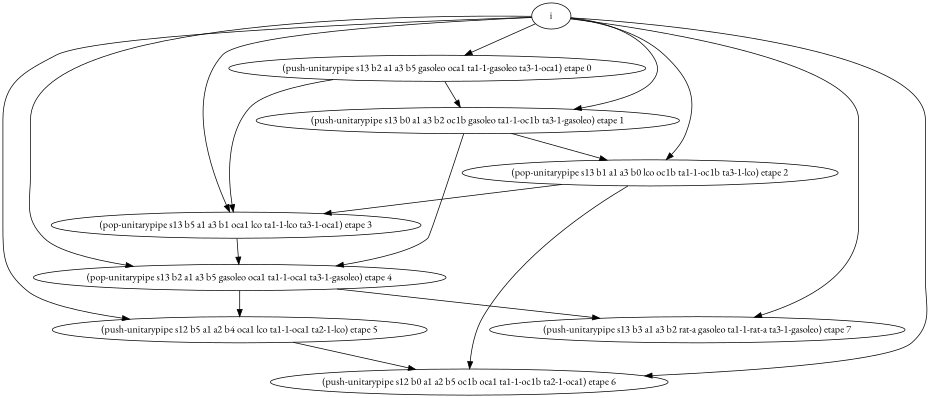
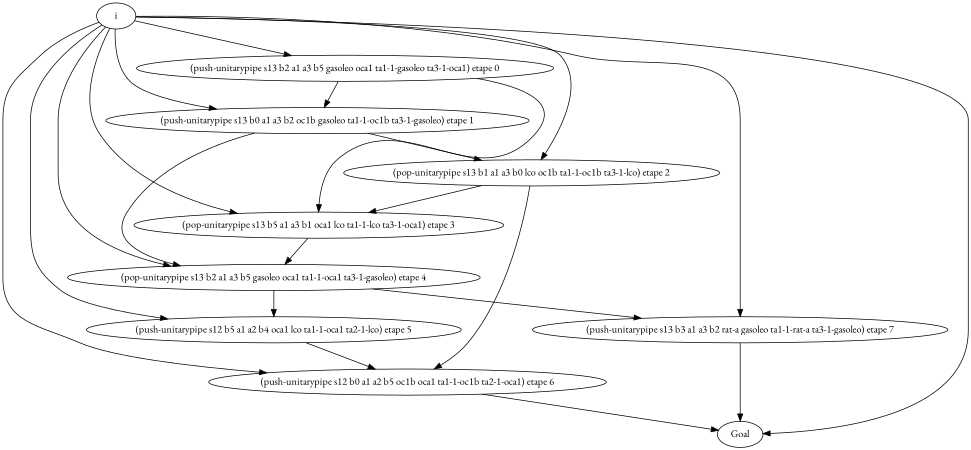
none -> (740, 434)
